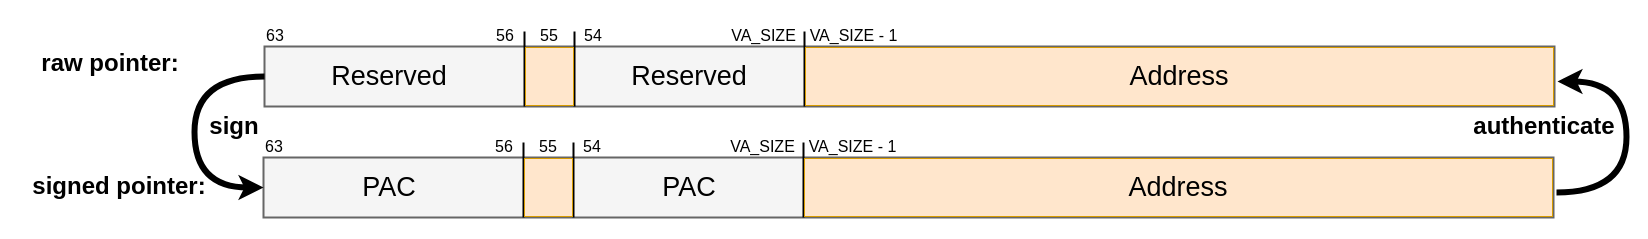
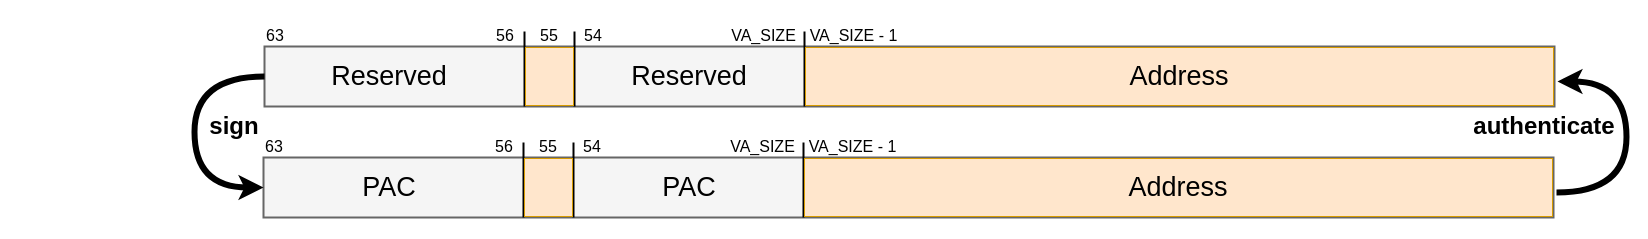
(111, 64) -> none
(120, 187) -> none
